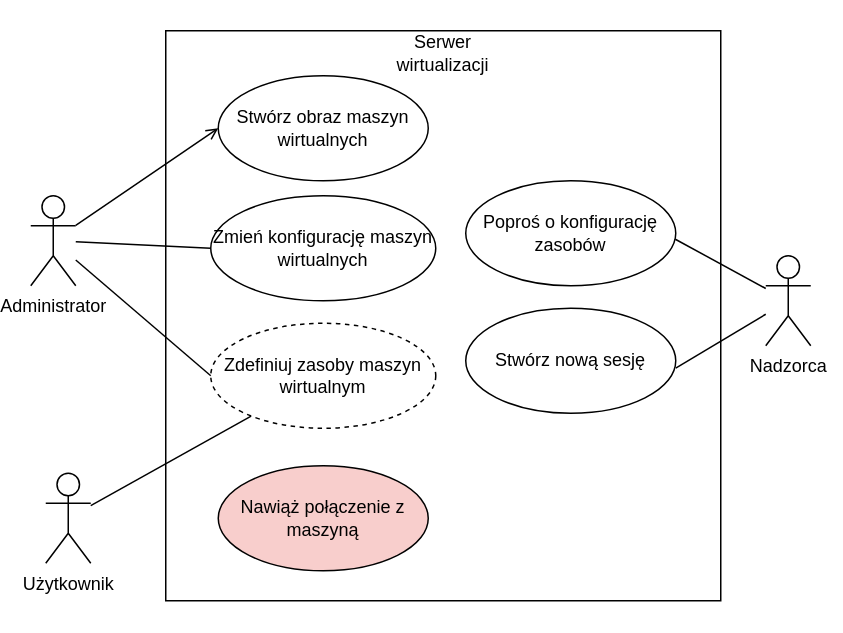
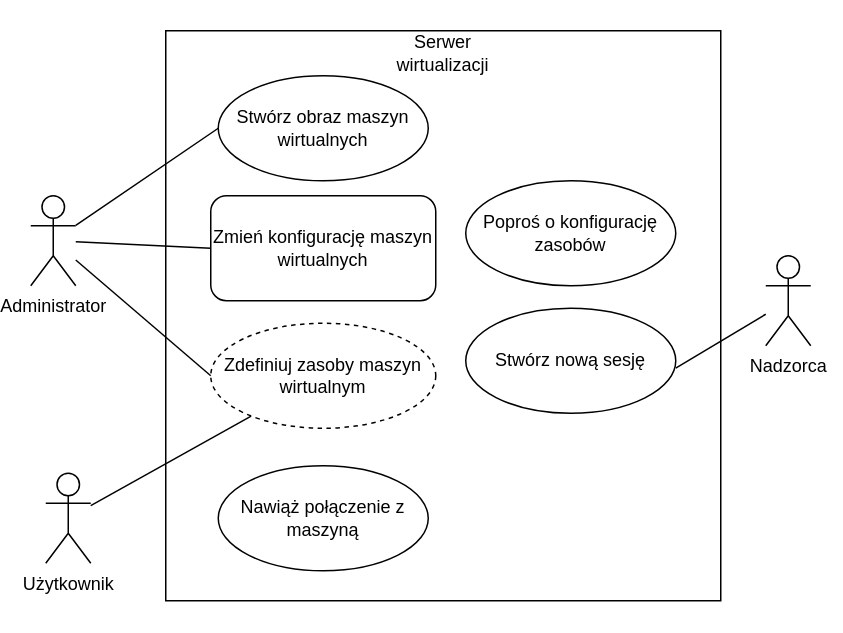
(212, 132) -> (214, 131)
(323, 248) -> (323, 248)
(721, 264) -> none
(323, 518) -> (323, 518)
